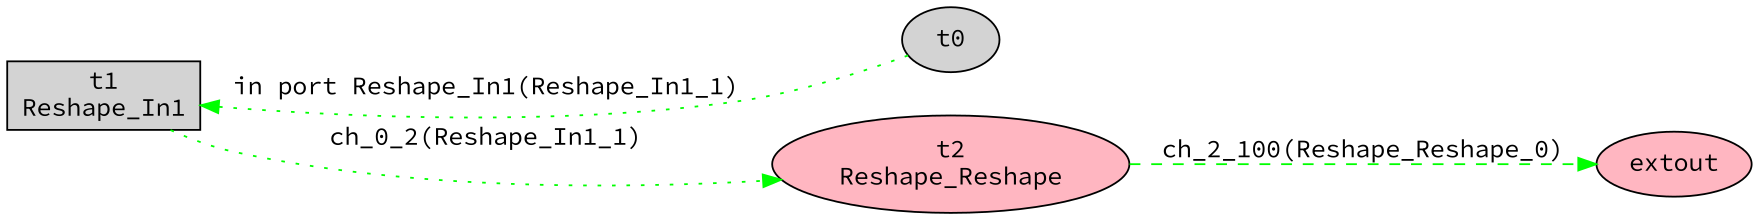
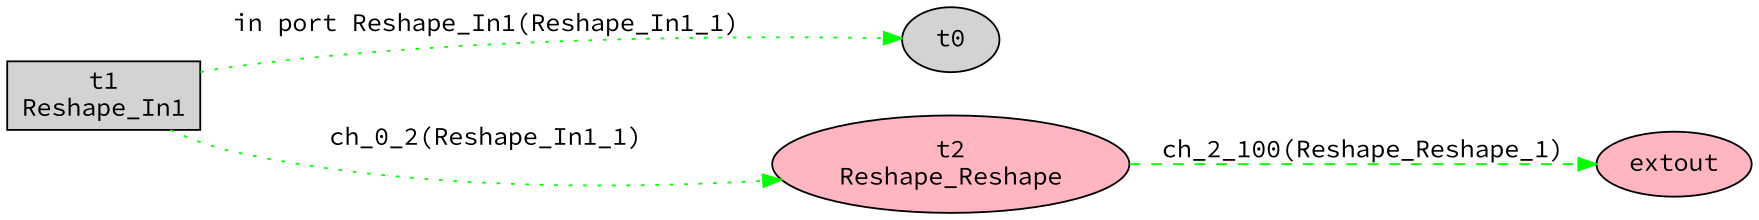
(567, 116) -> (541, 42)
(1363, 151) -> (1363, 151)
